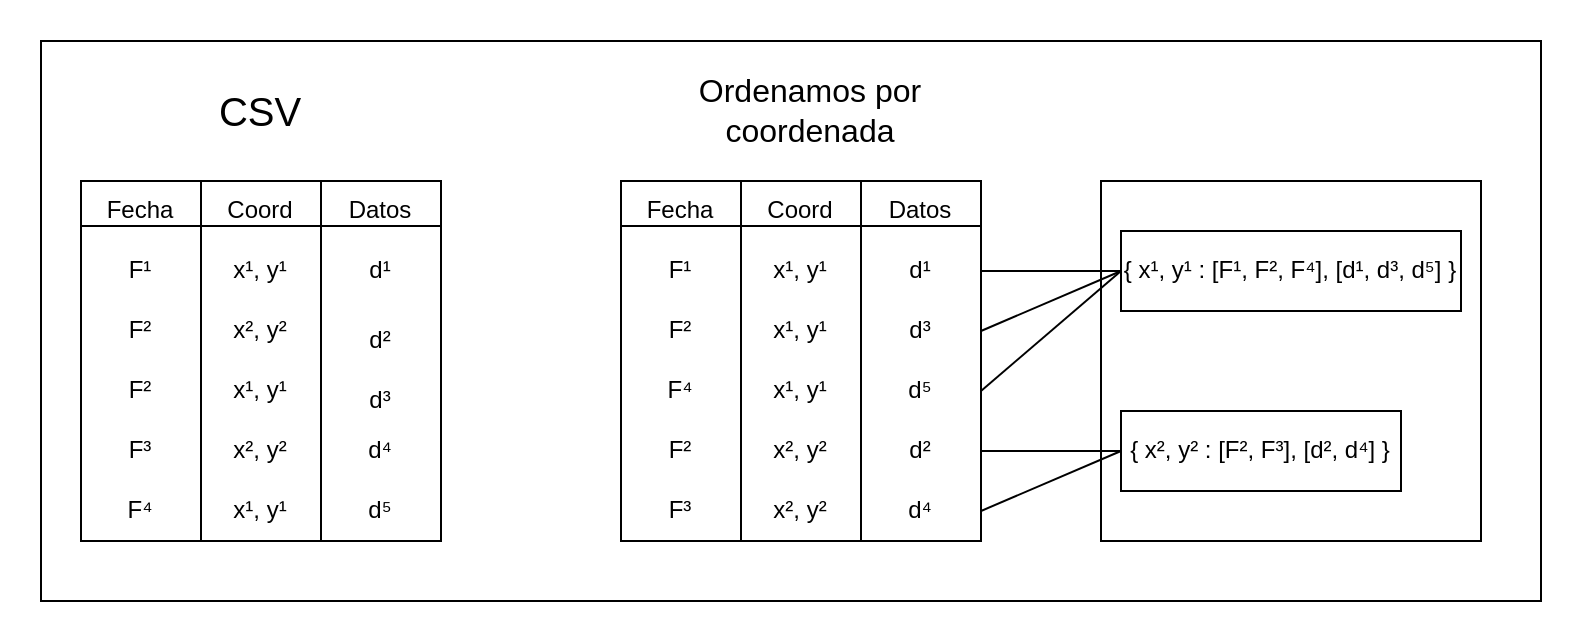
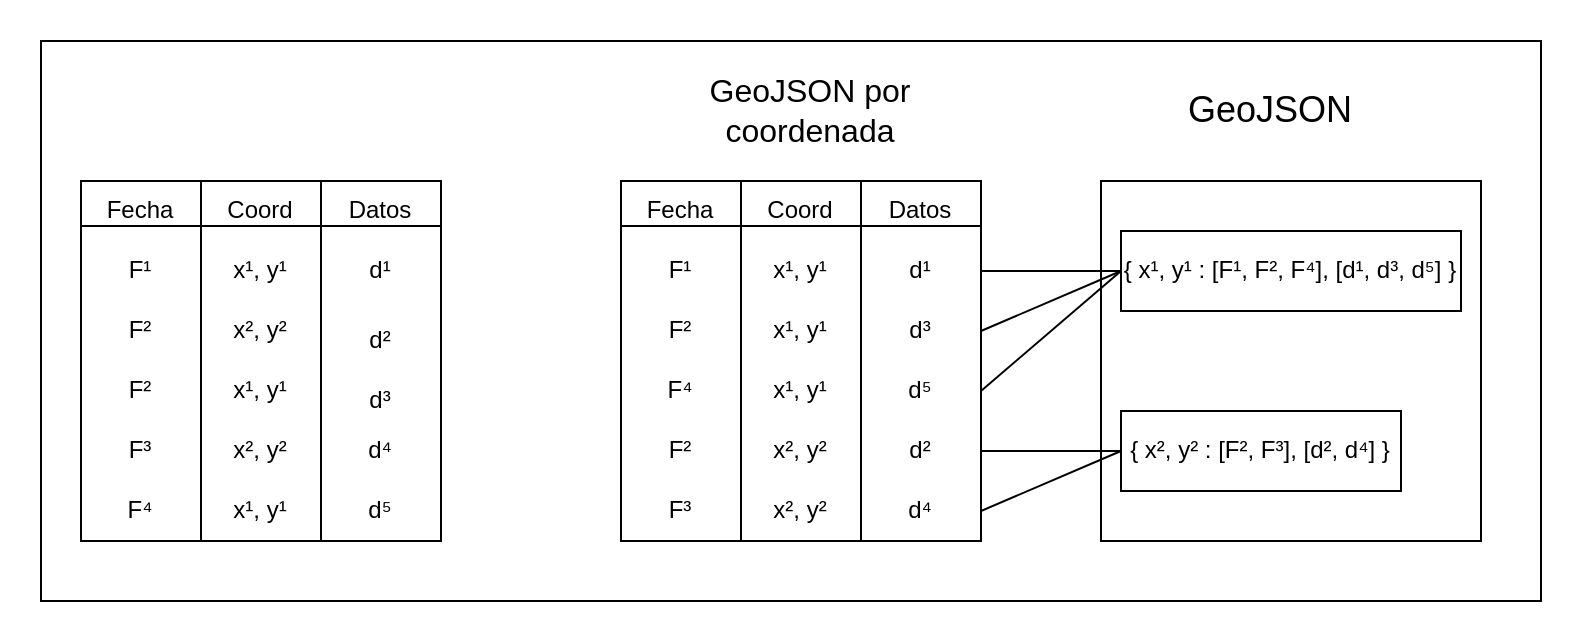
(261, 111) -> none
(811, 111) -> (811, 111)
none -> (1271, 111)
